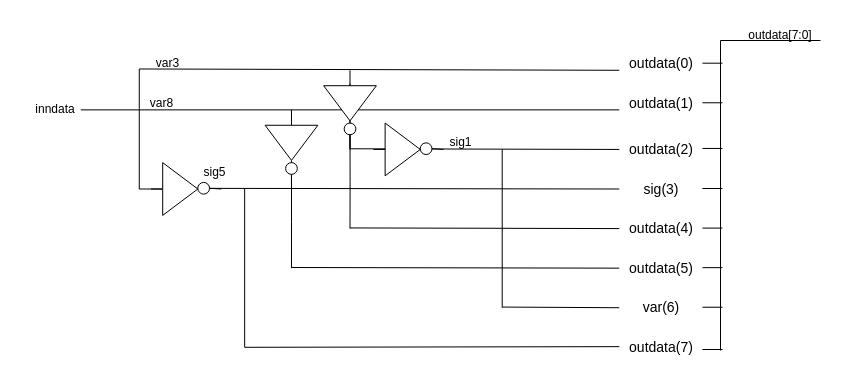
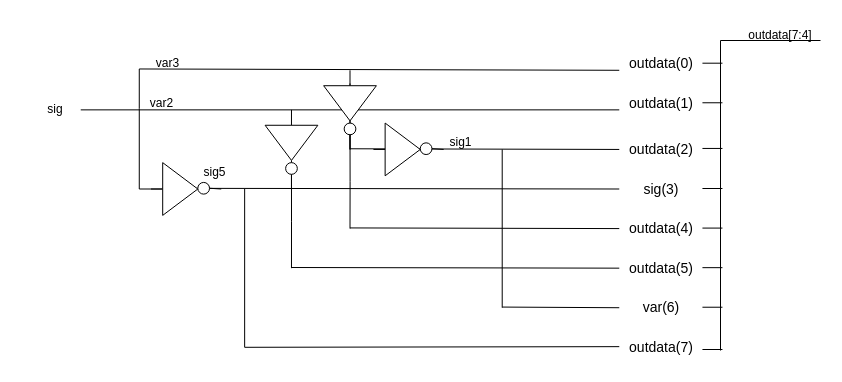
(781, 36) -> (781, 36)
(162, 104) -> (162, 104)
(56, 110) -> (56, 110)
